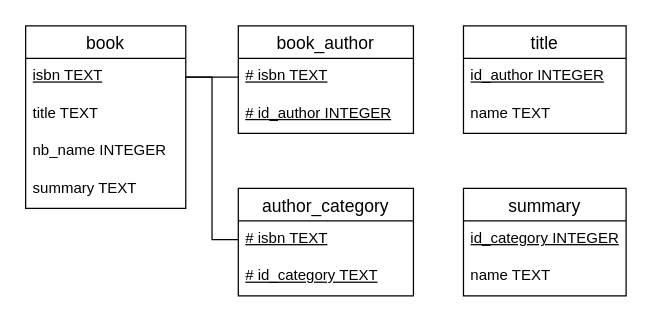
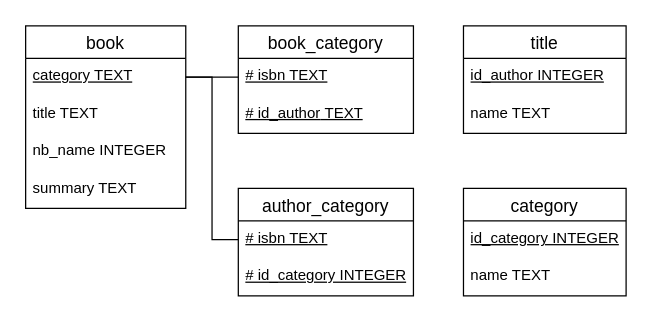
(325, 43) -> (325, 43)
(67, 76) -> (86, 76)
(322, 113) -> (309, 113)
(544, 205) -> (544, 205)
(315, 276) -> (327, 285)
